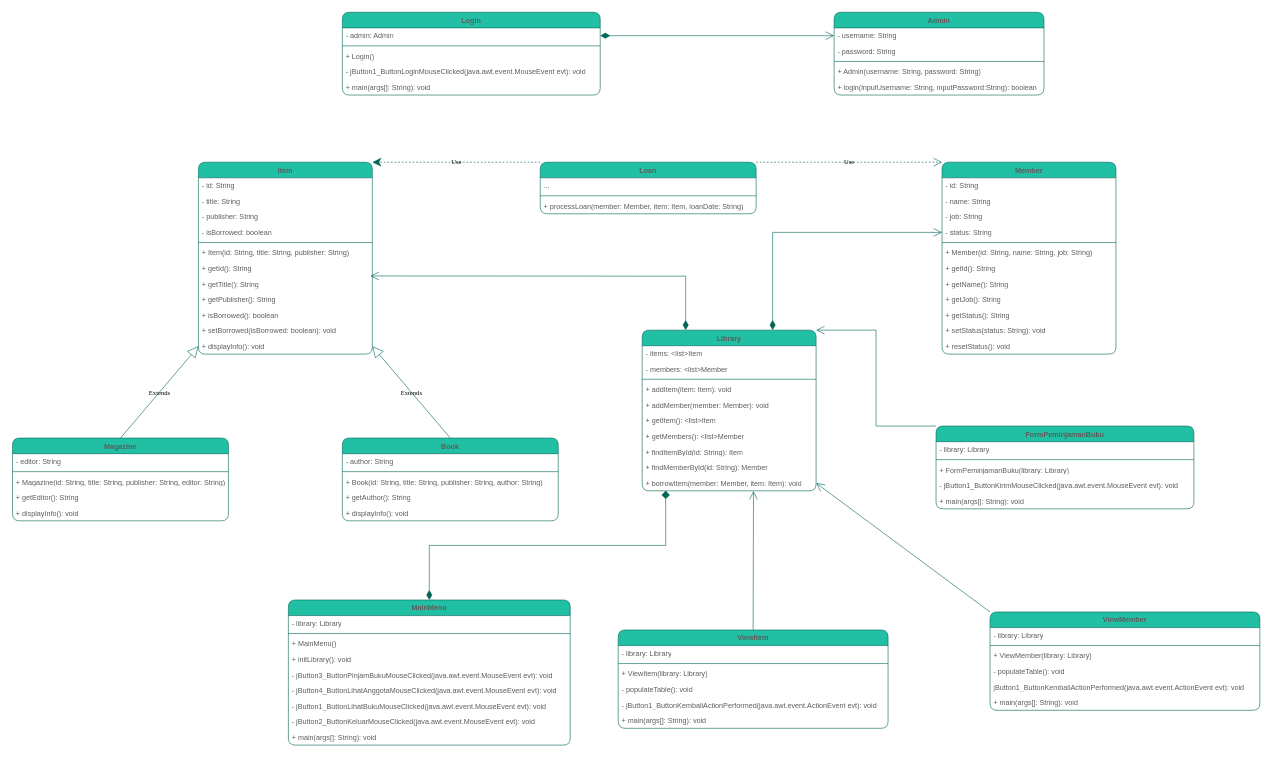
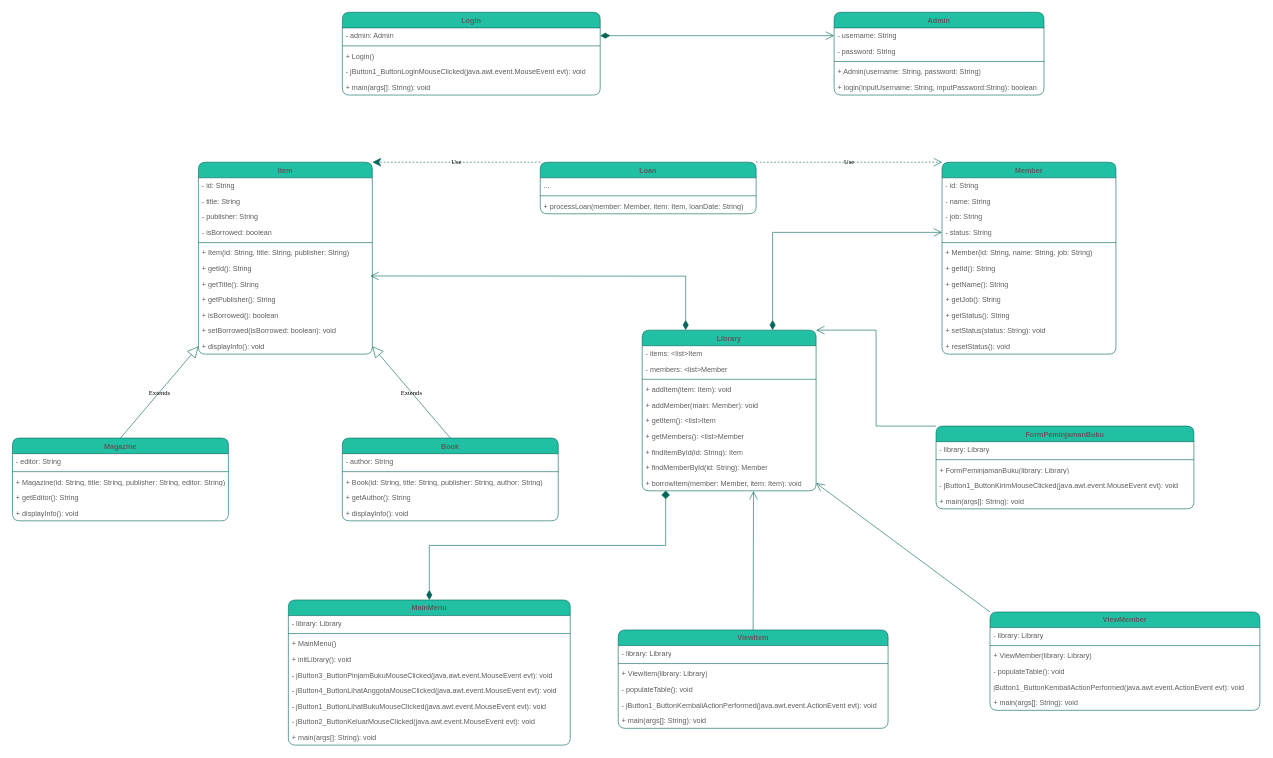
(707, 406) -> (702, 406)
